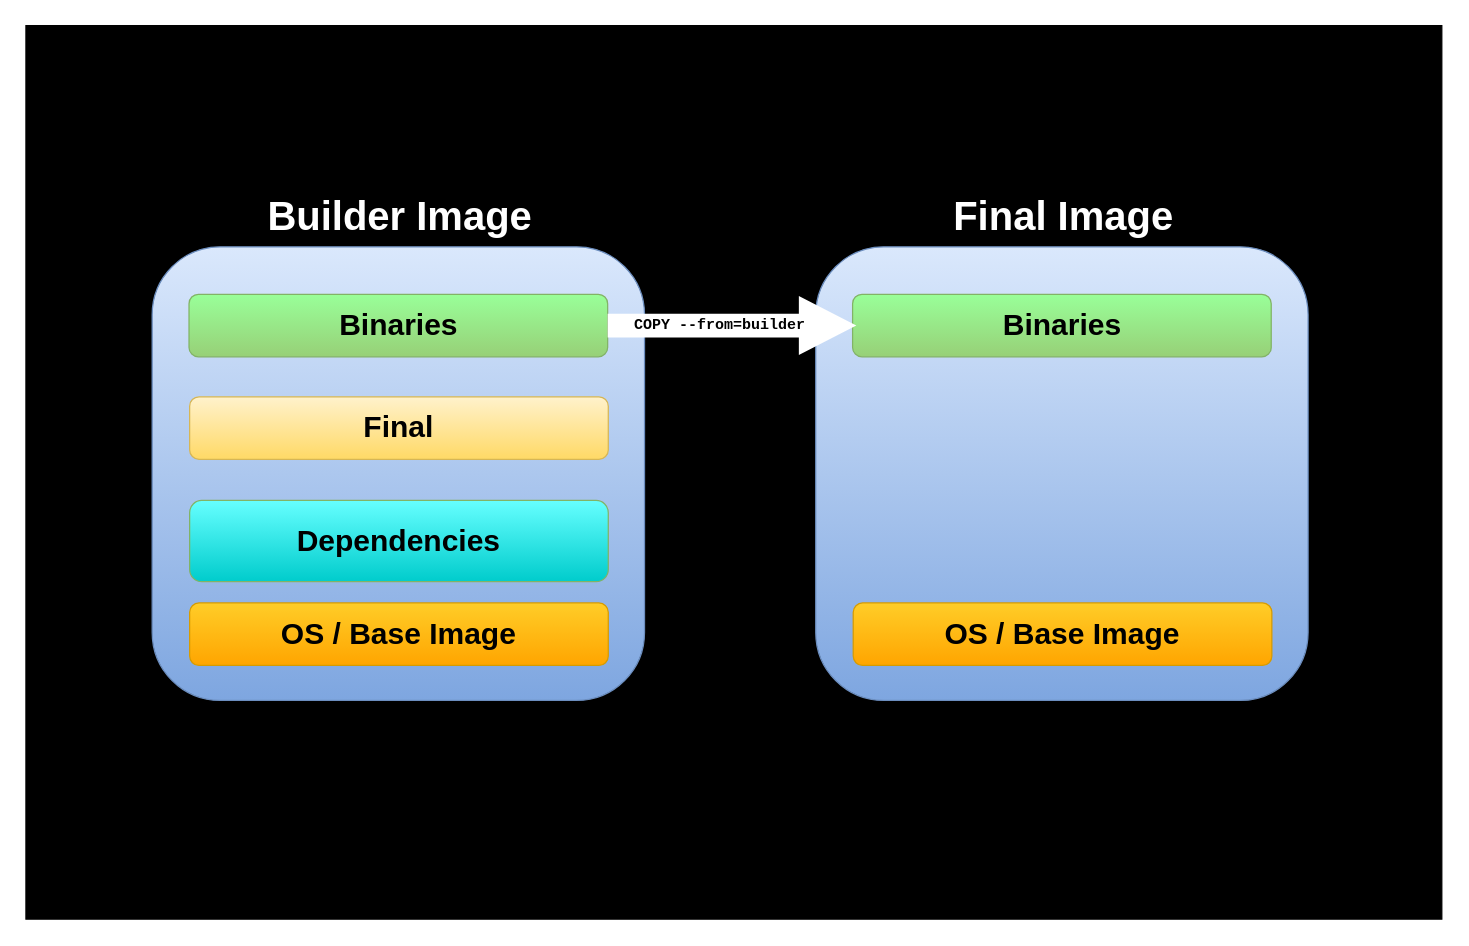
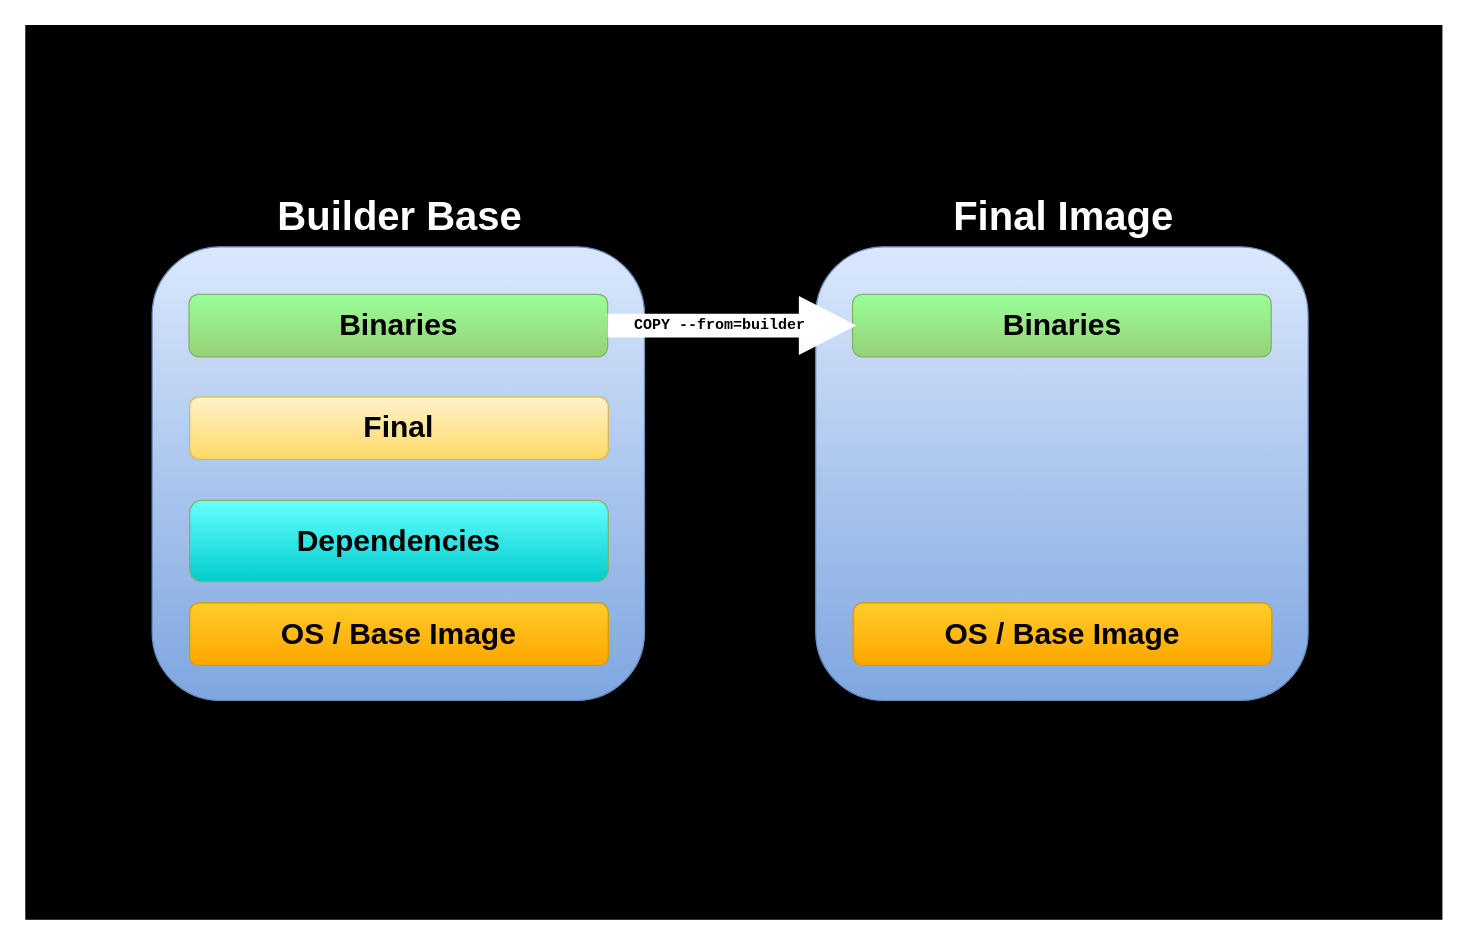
(400, 217) -> (400, 217)
